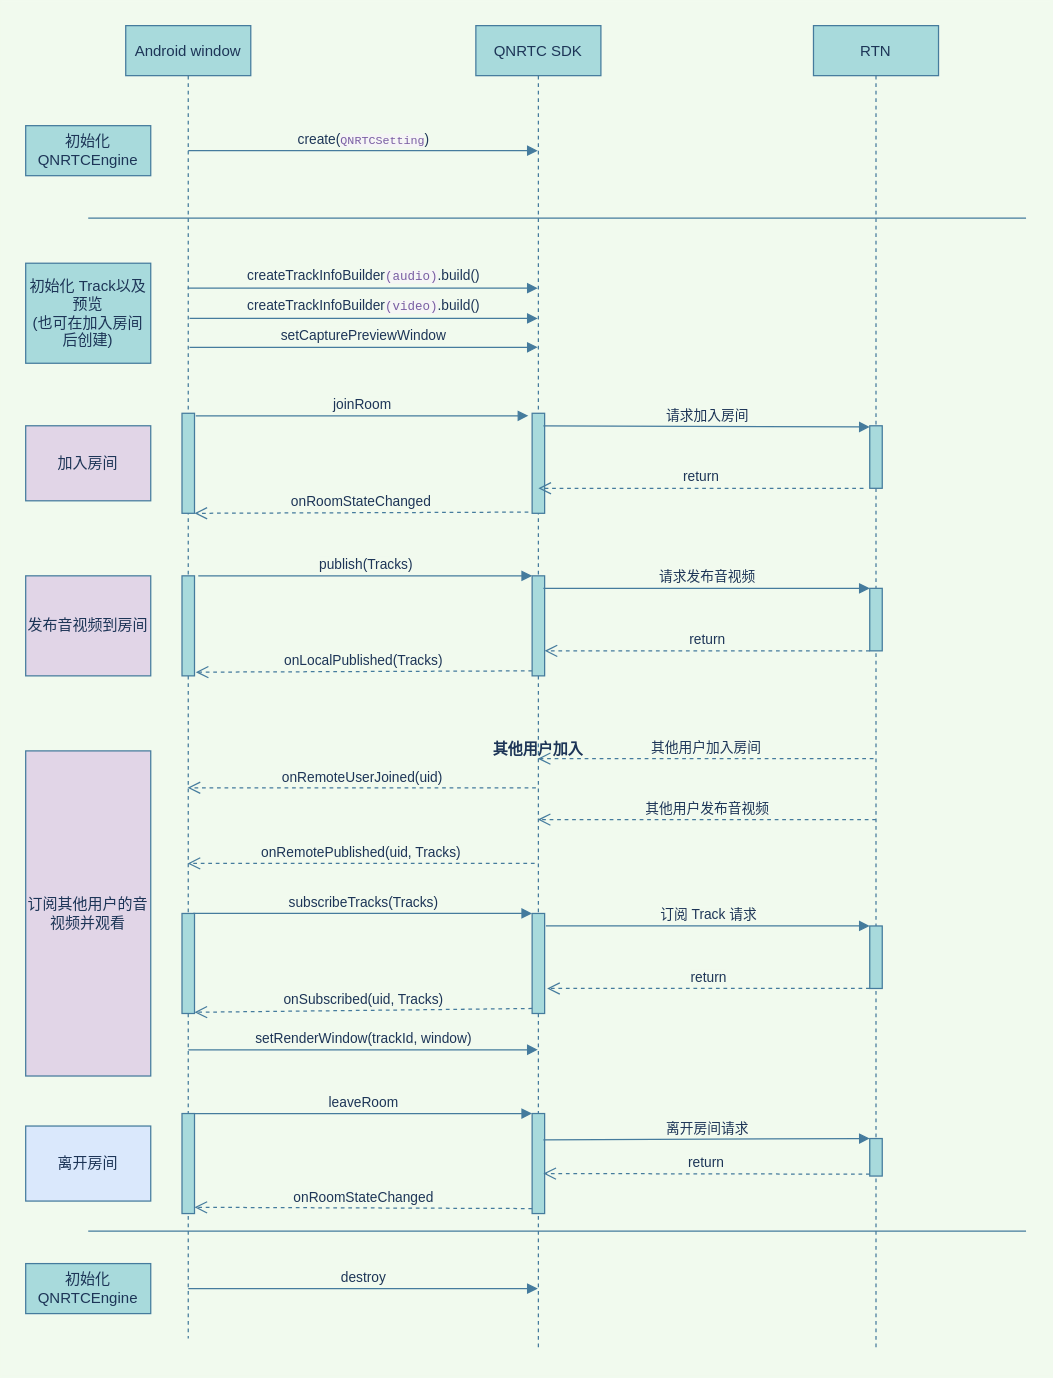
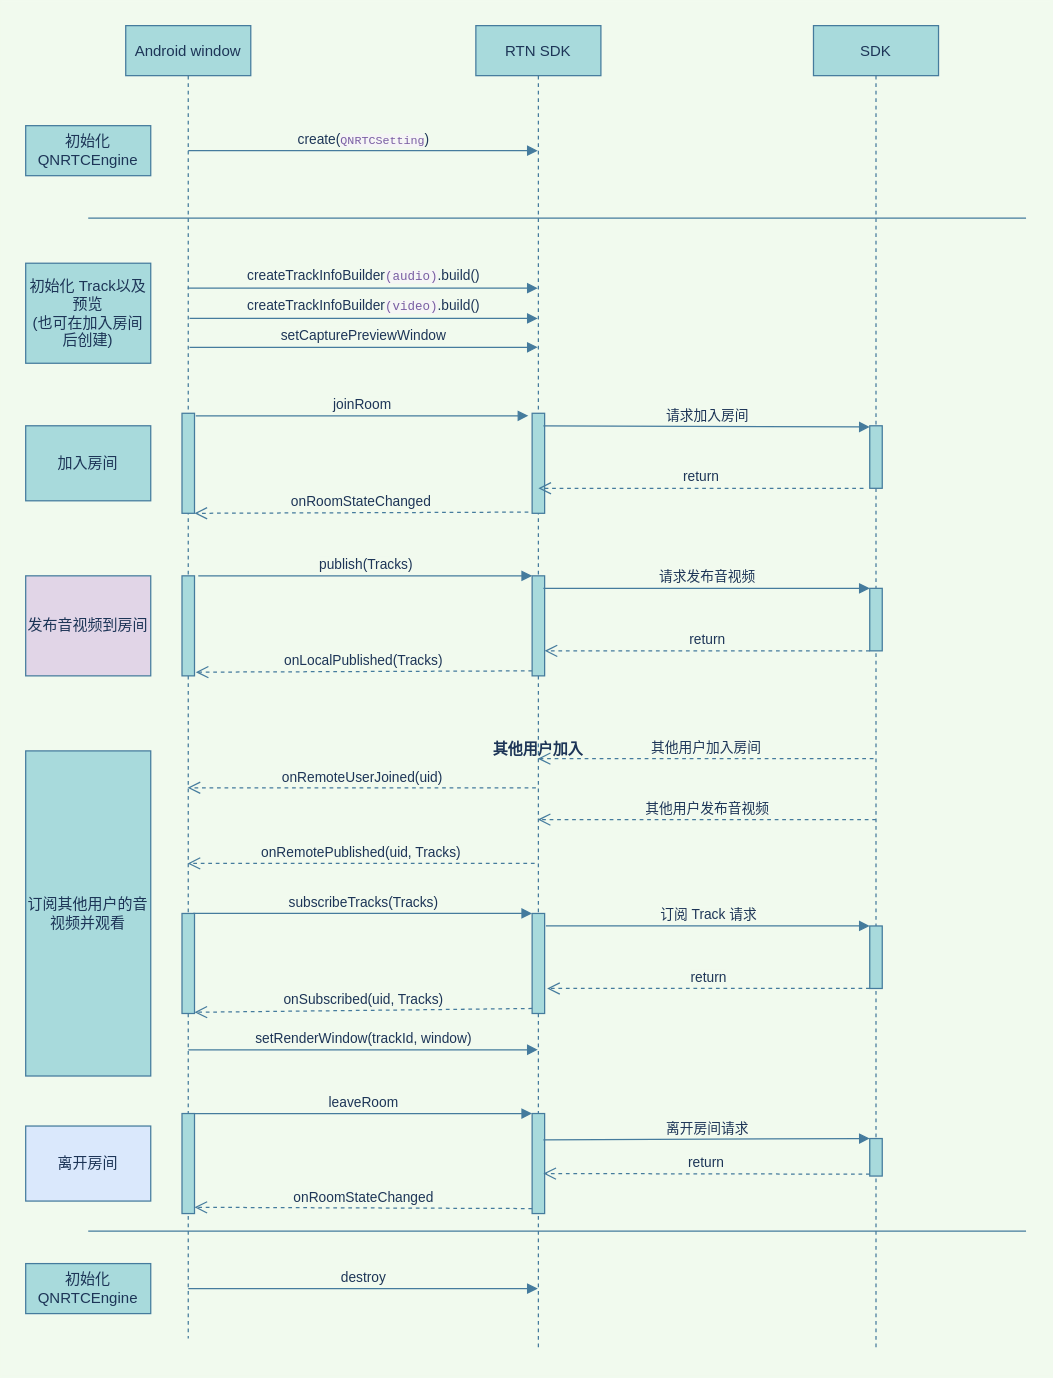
(538, 51) -> (538, 51)
(875, 51) -> (875, 51)
(88, 463) -> (88, 463)
(88, 913) -> (88, 913)
